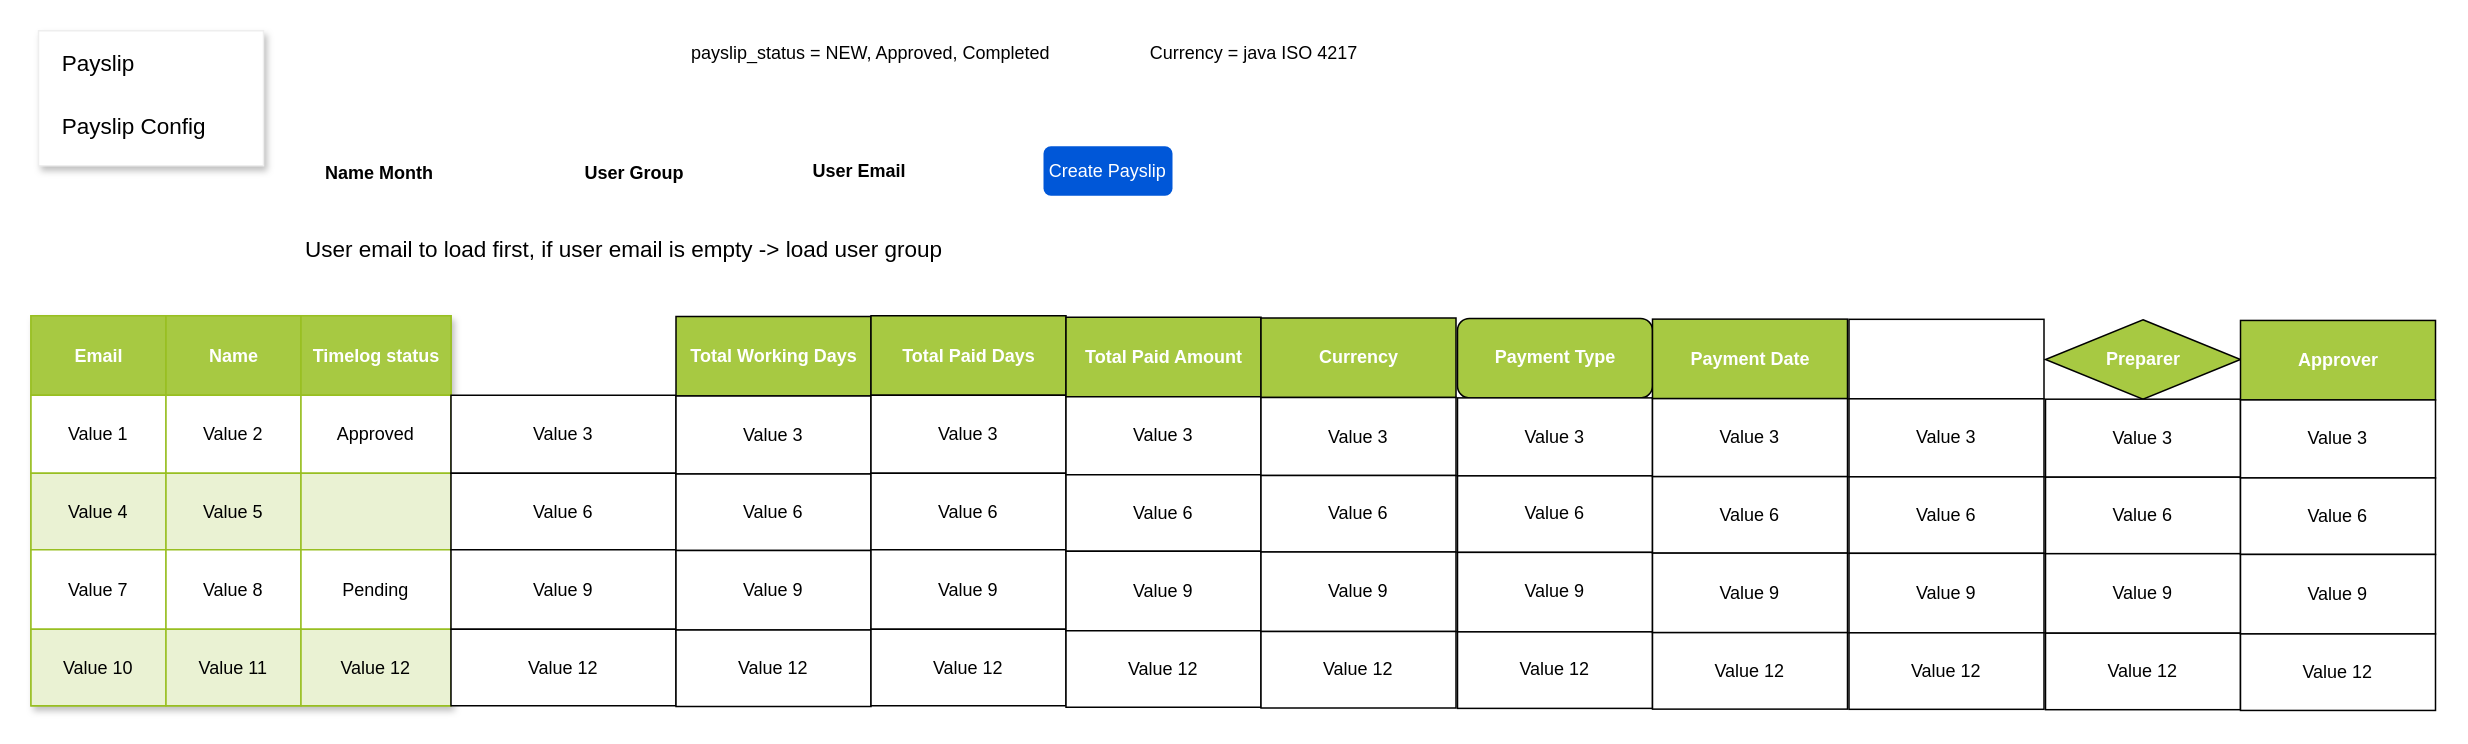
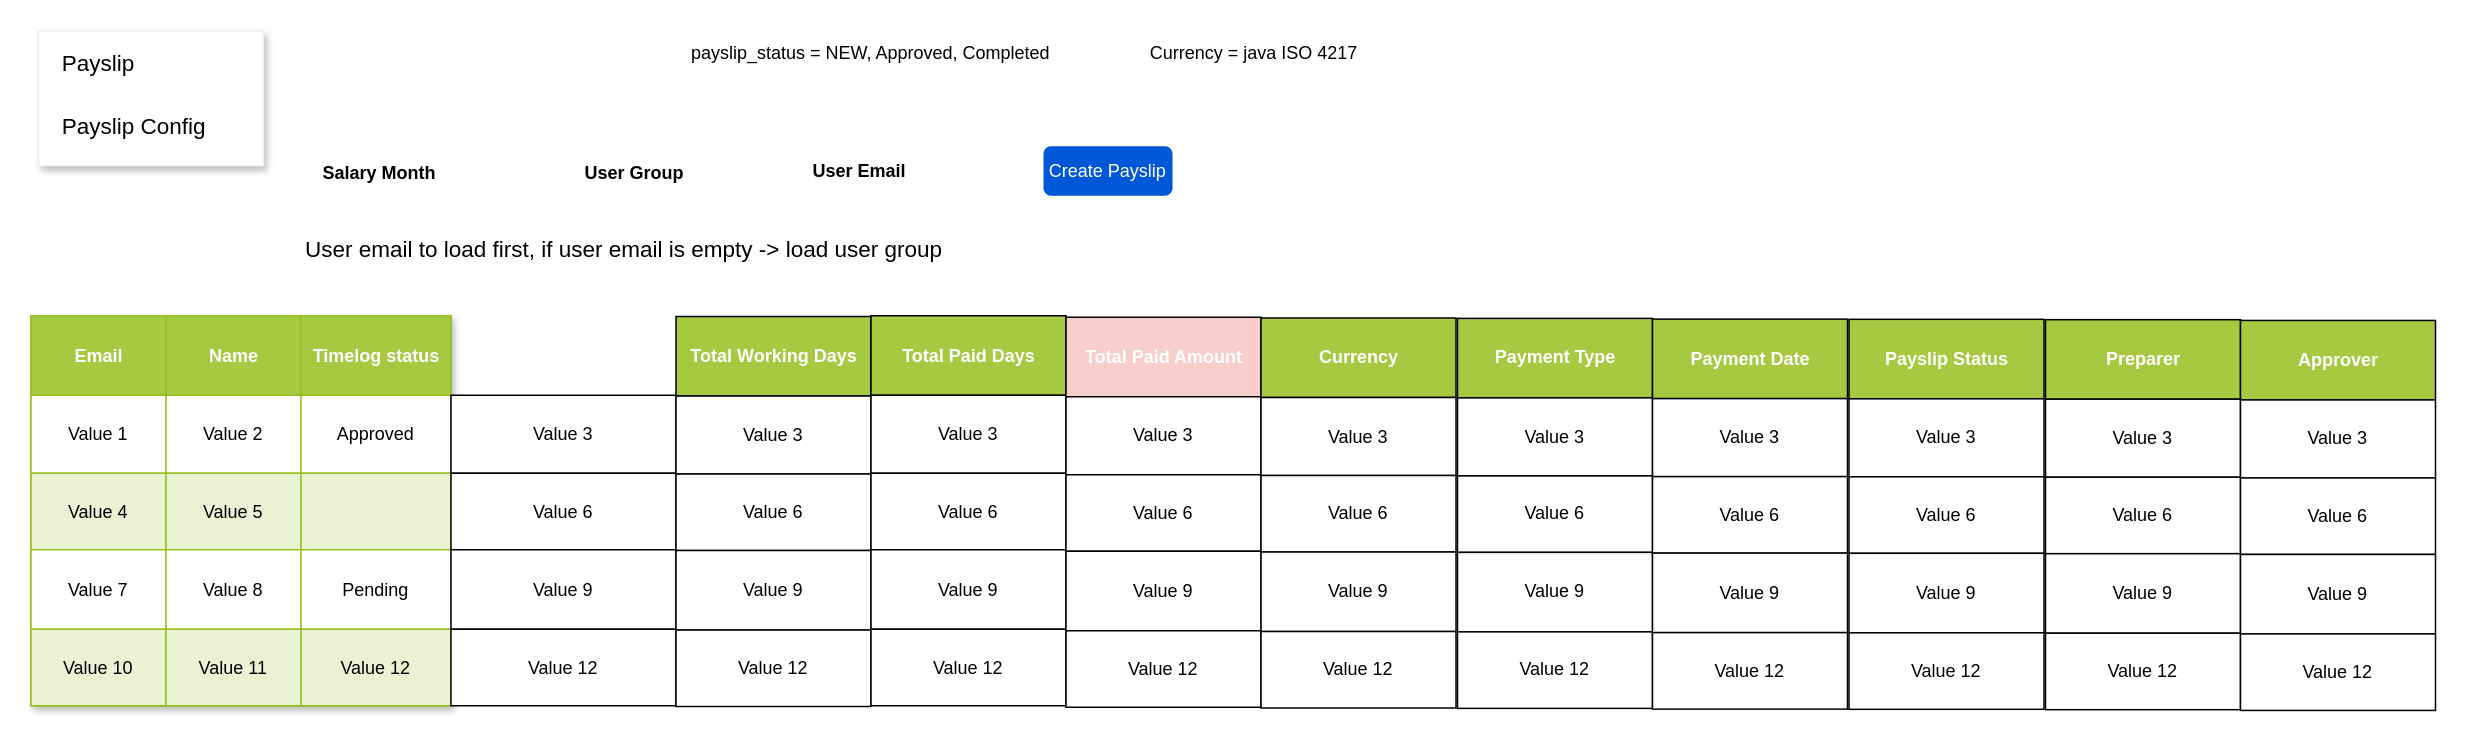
(380, 173) -> (380, 173)
(1163, 357) -> (1163, 357)
(1555, 358) -> (1555, 358)
(1946, 359) -> (1946, 359)
(2143, 359) -> (2143, 359)
